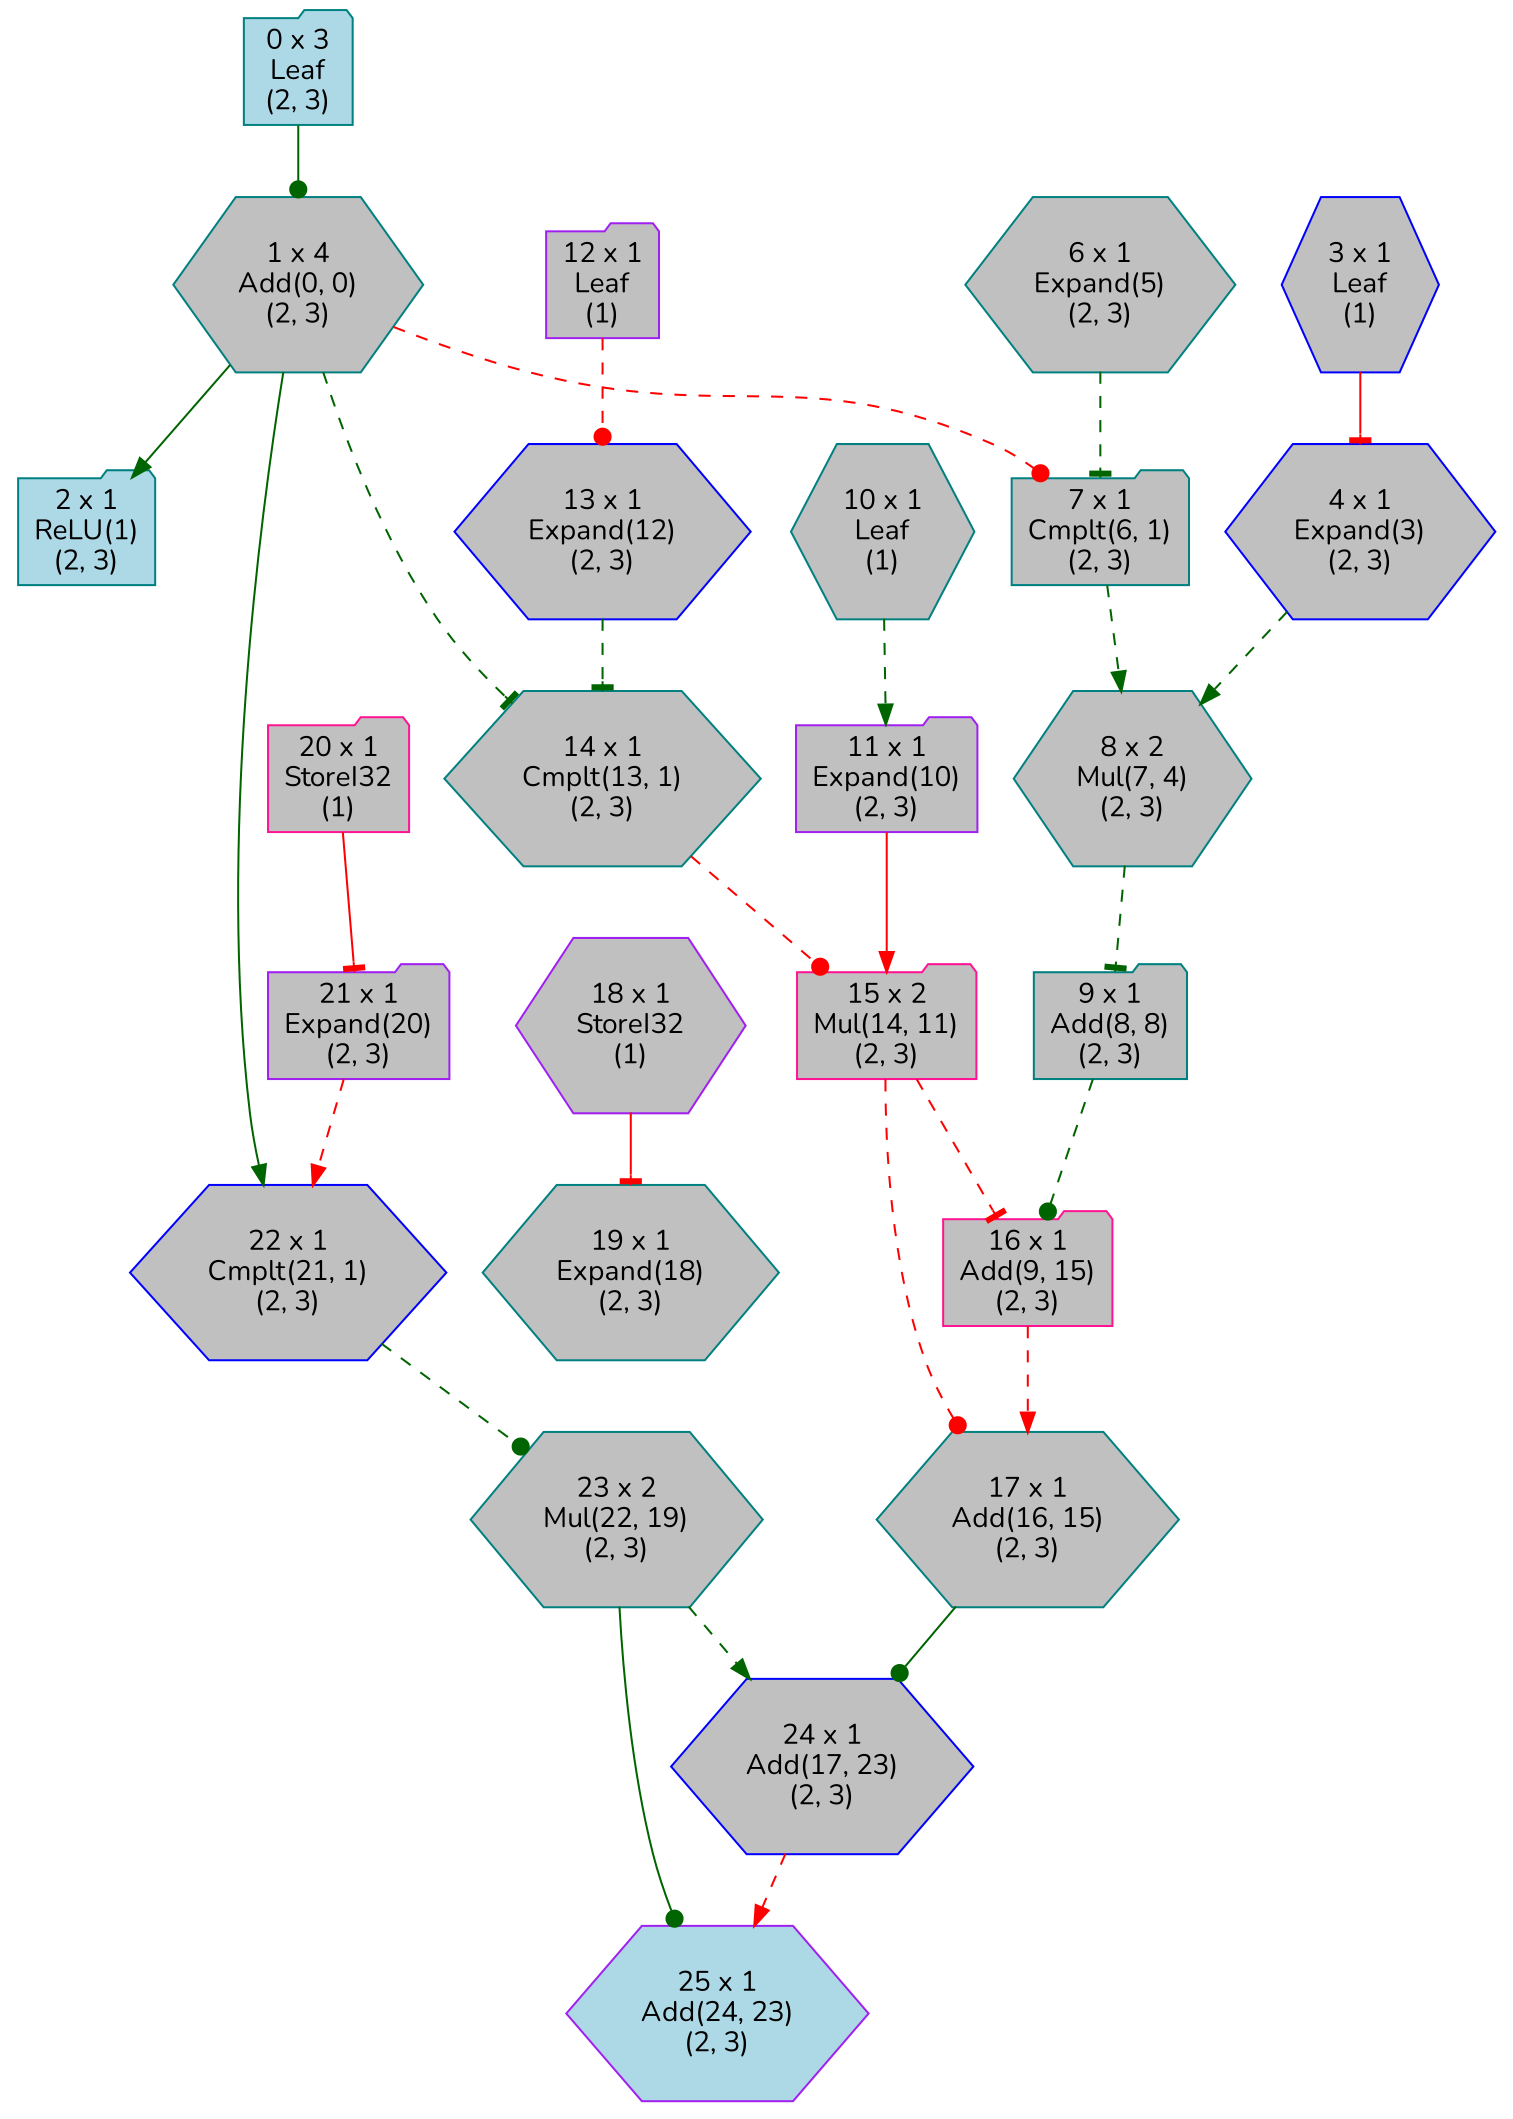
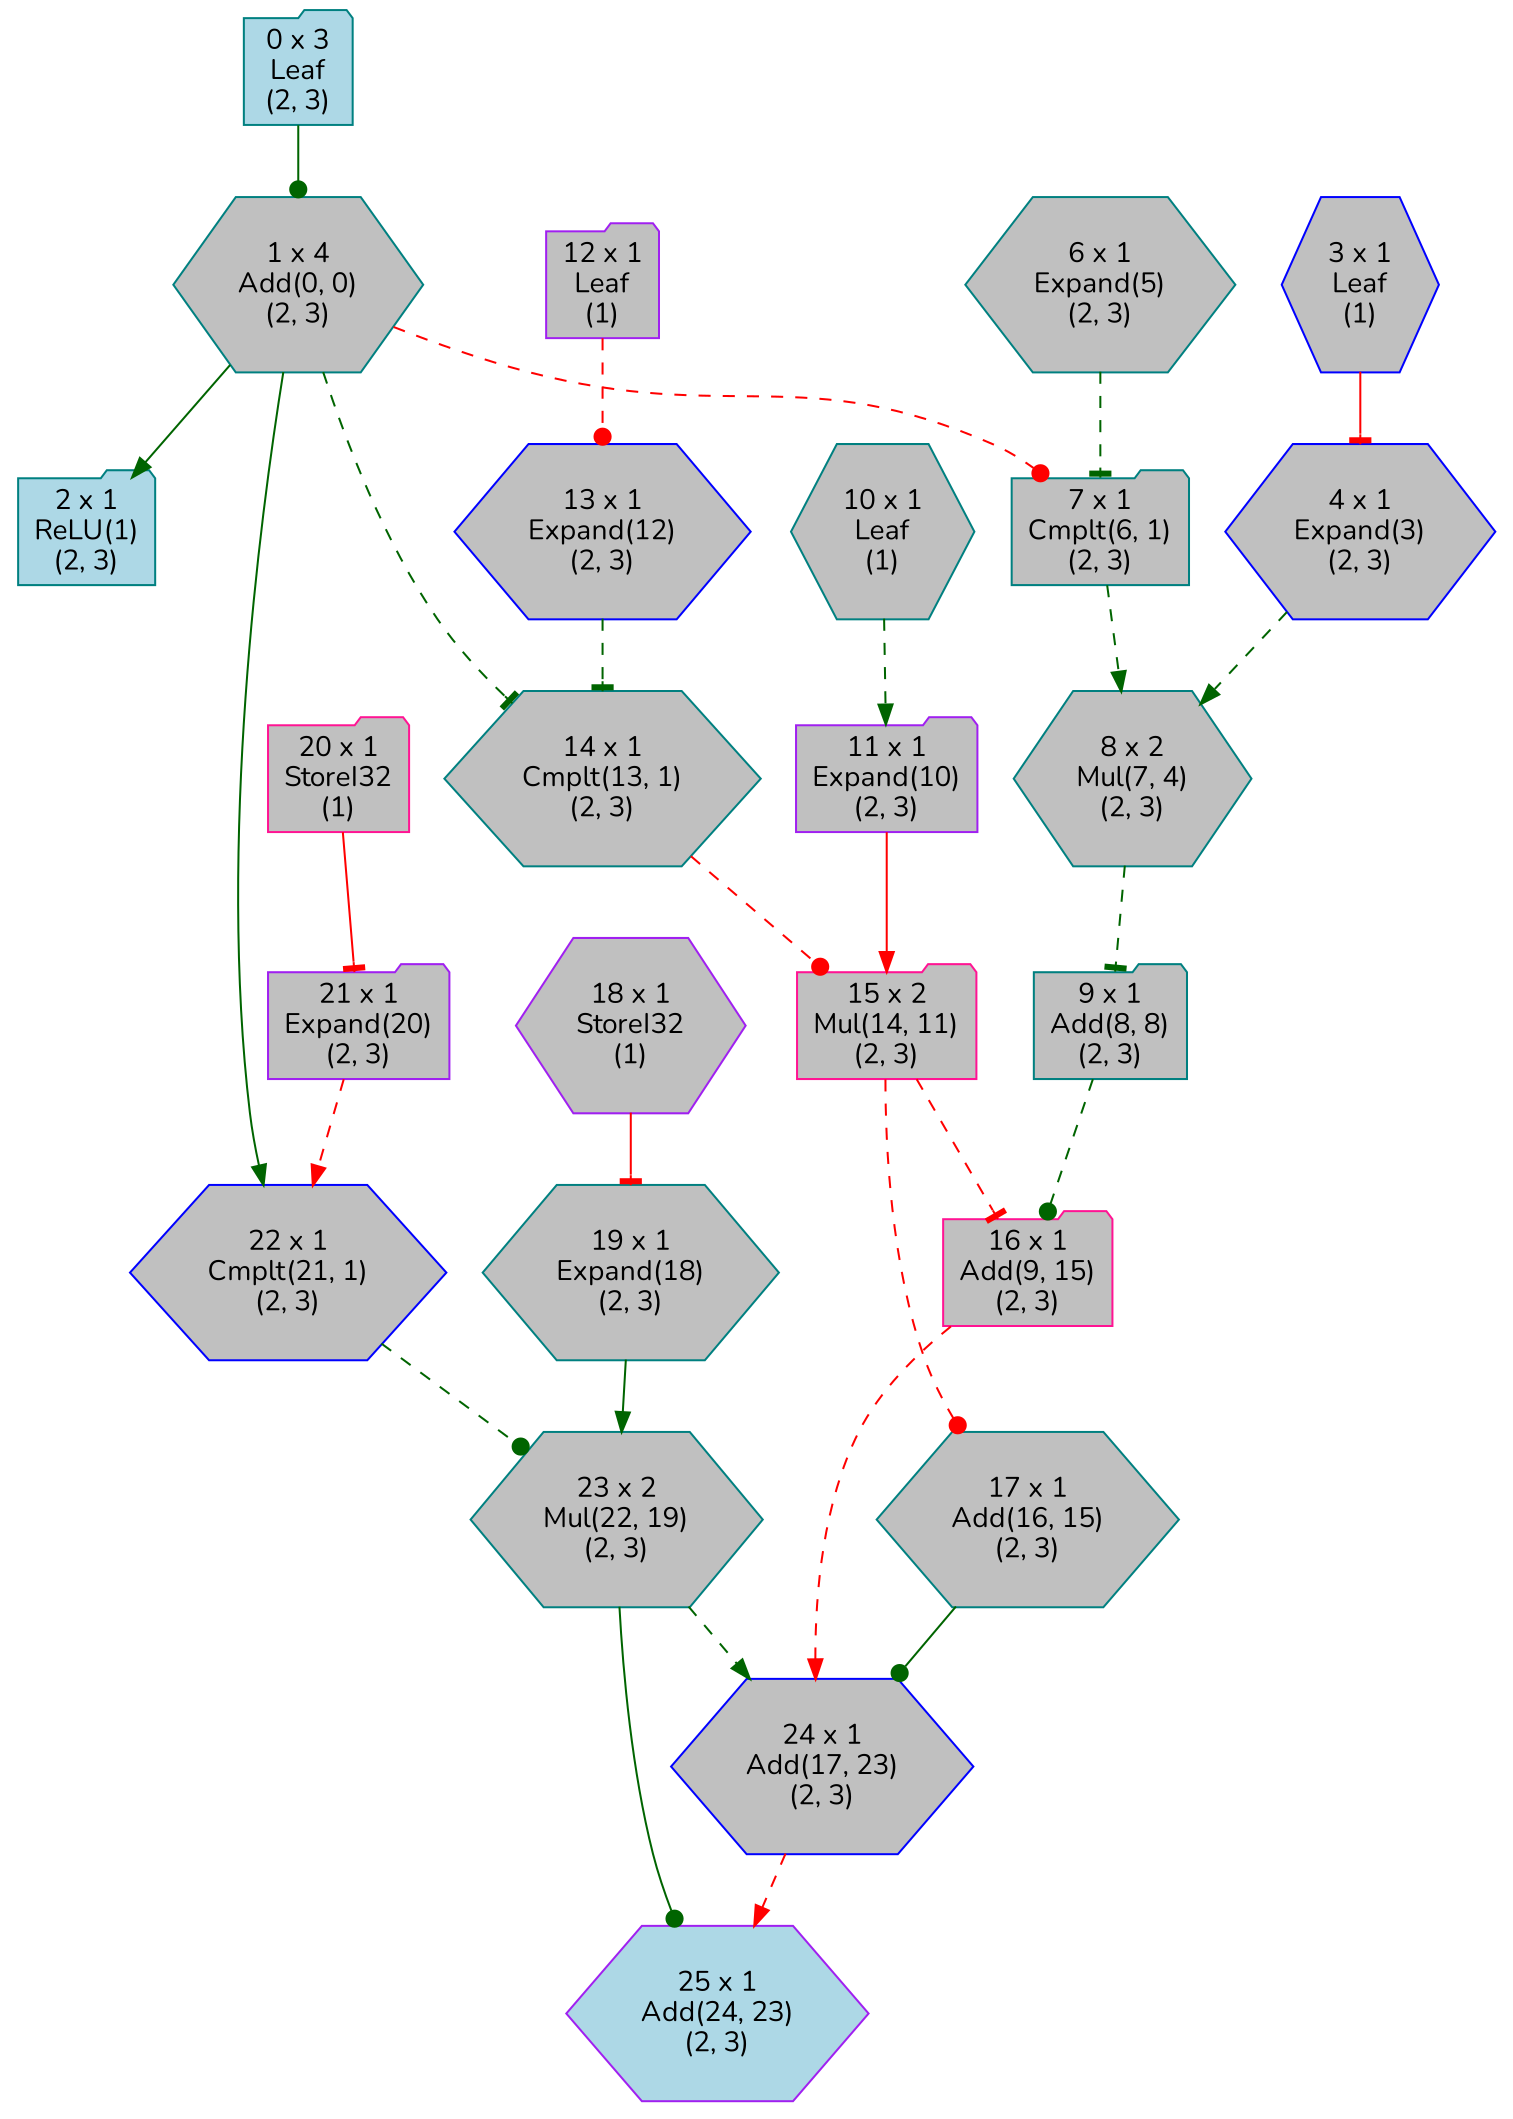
(1028, 1369) -> (841, 1475)
none -> (624, 1386)
